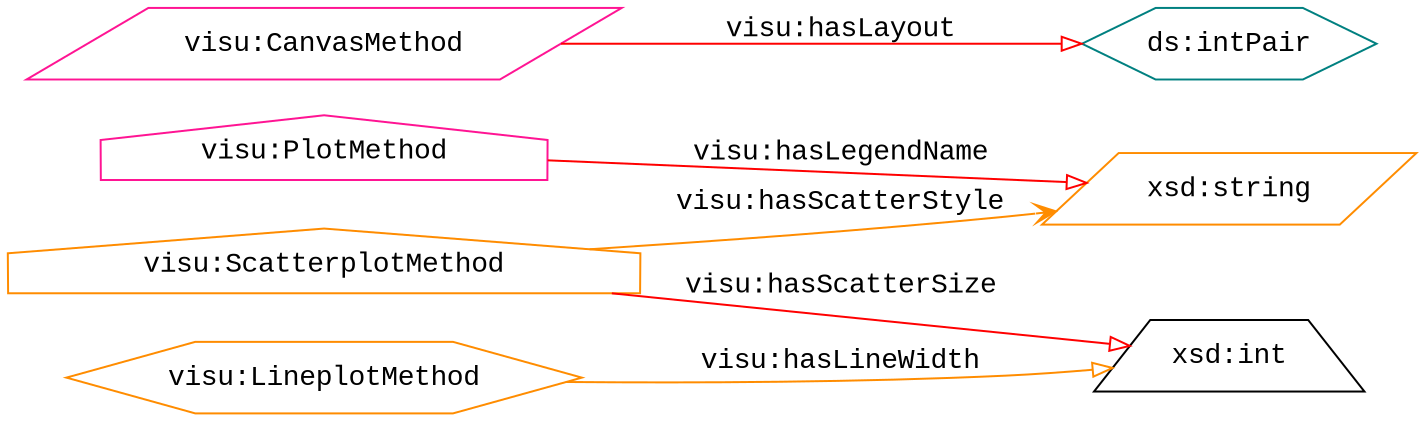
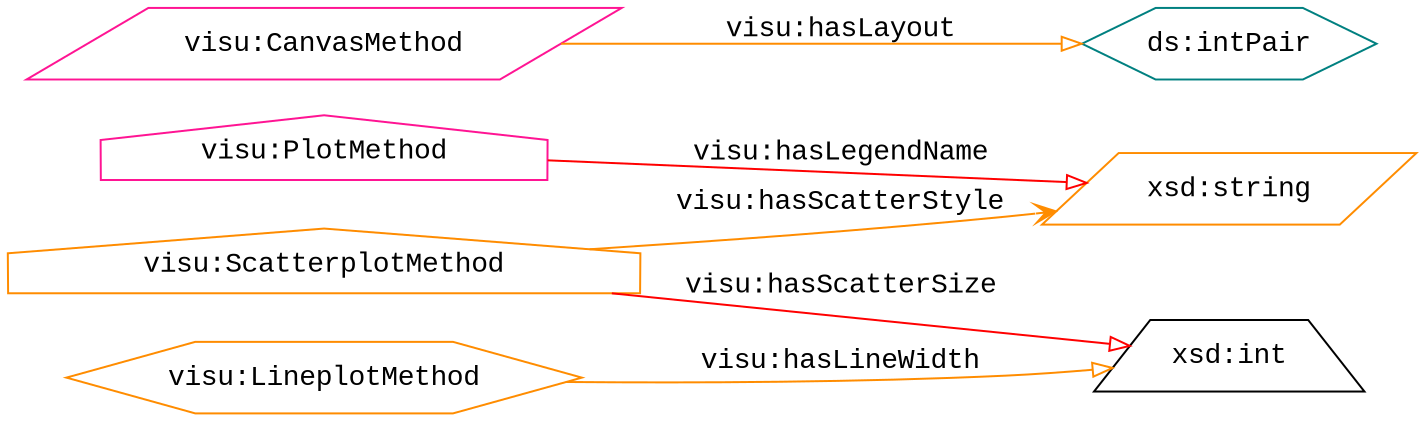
(811, 44) -> (811, 44)
